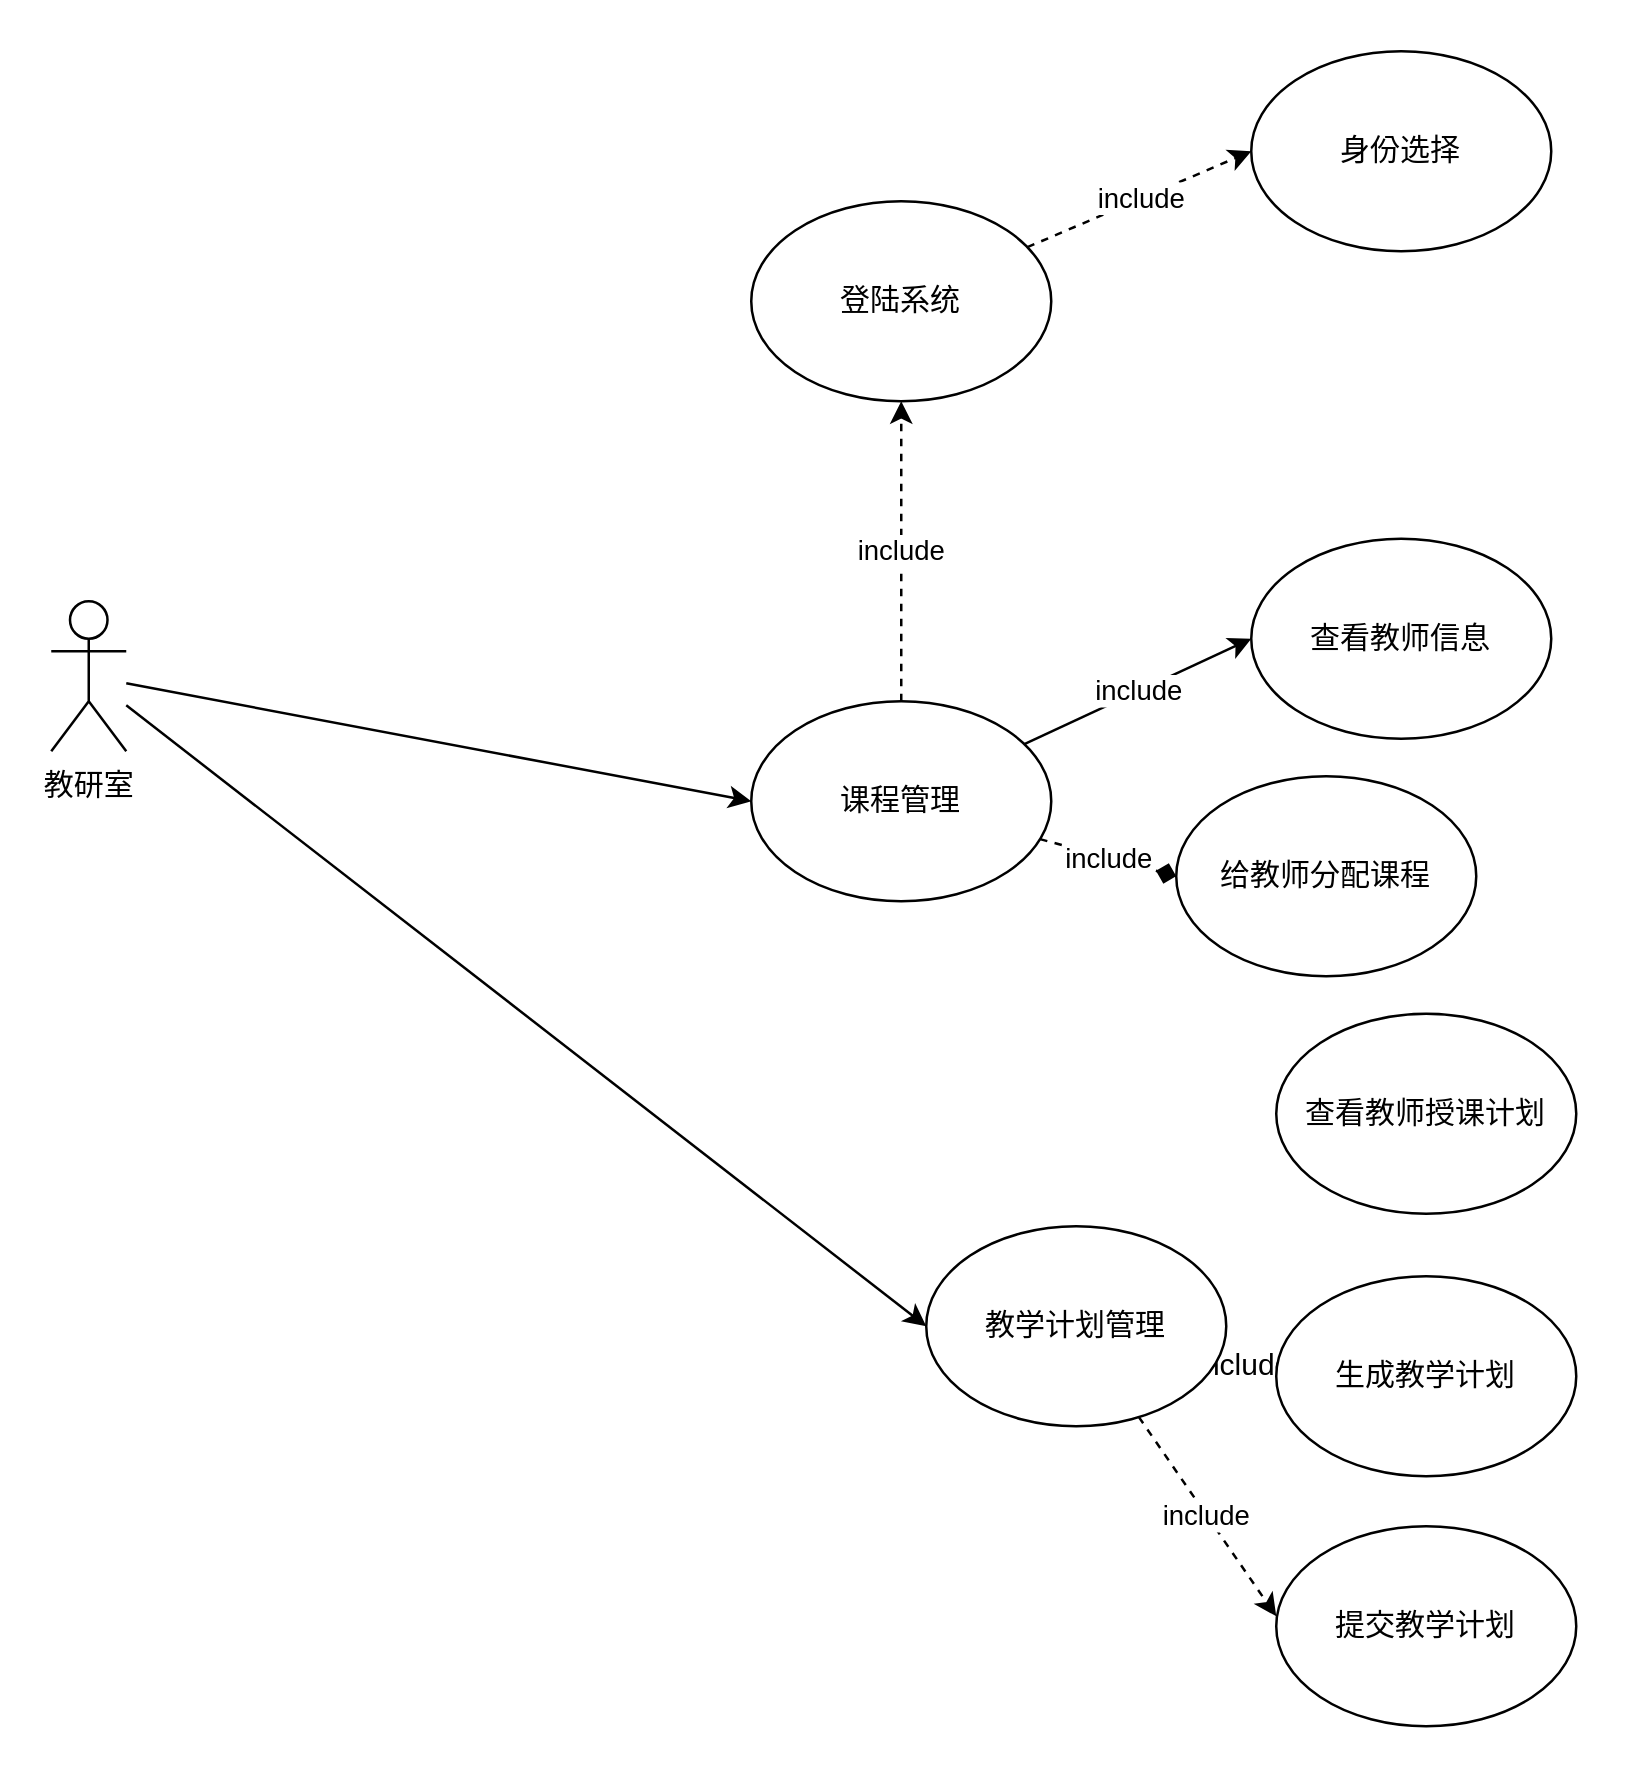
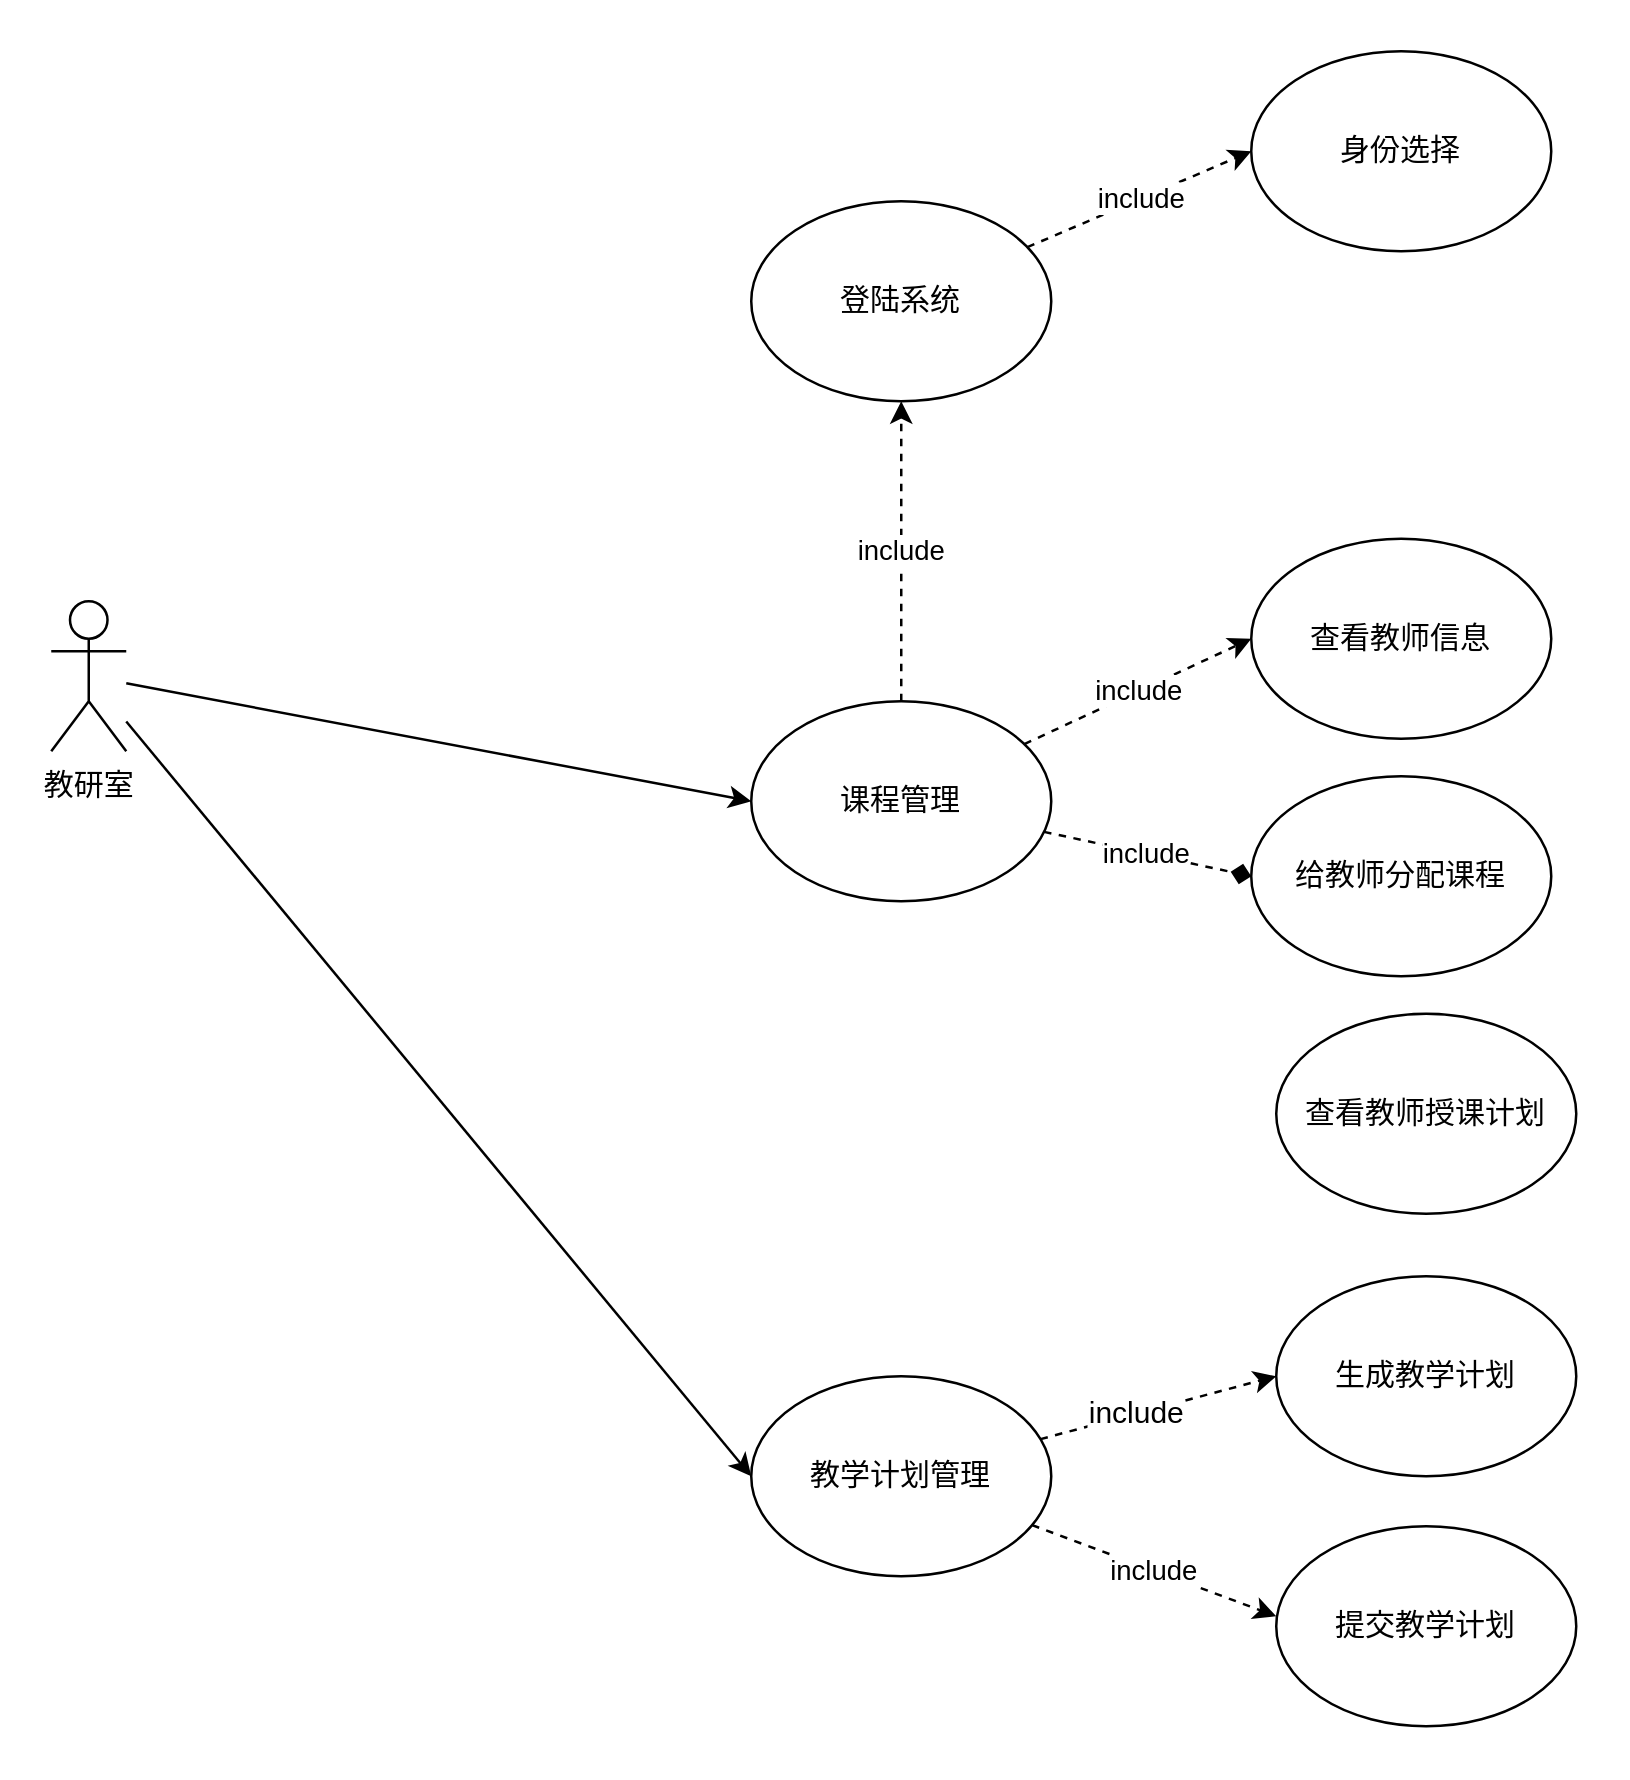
(1066, 725) -> (1066, 725)
(1326, 876) -> (1401, 876)
(1076, 1326) -> (901, 1476)
